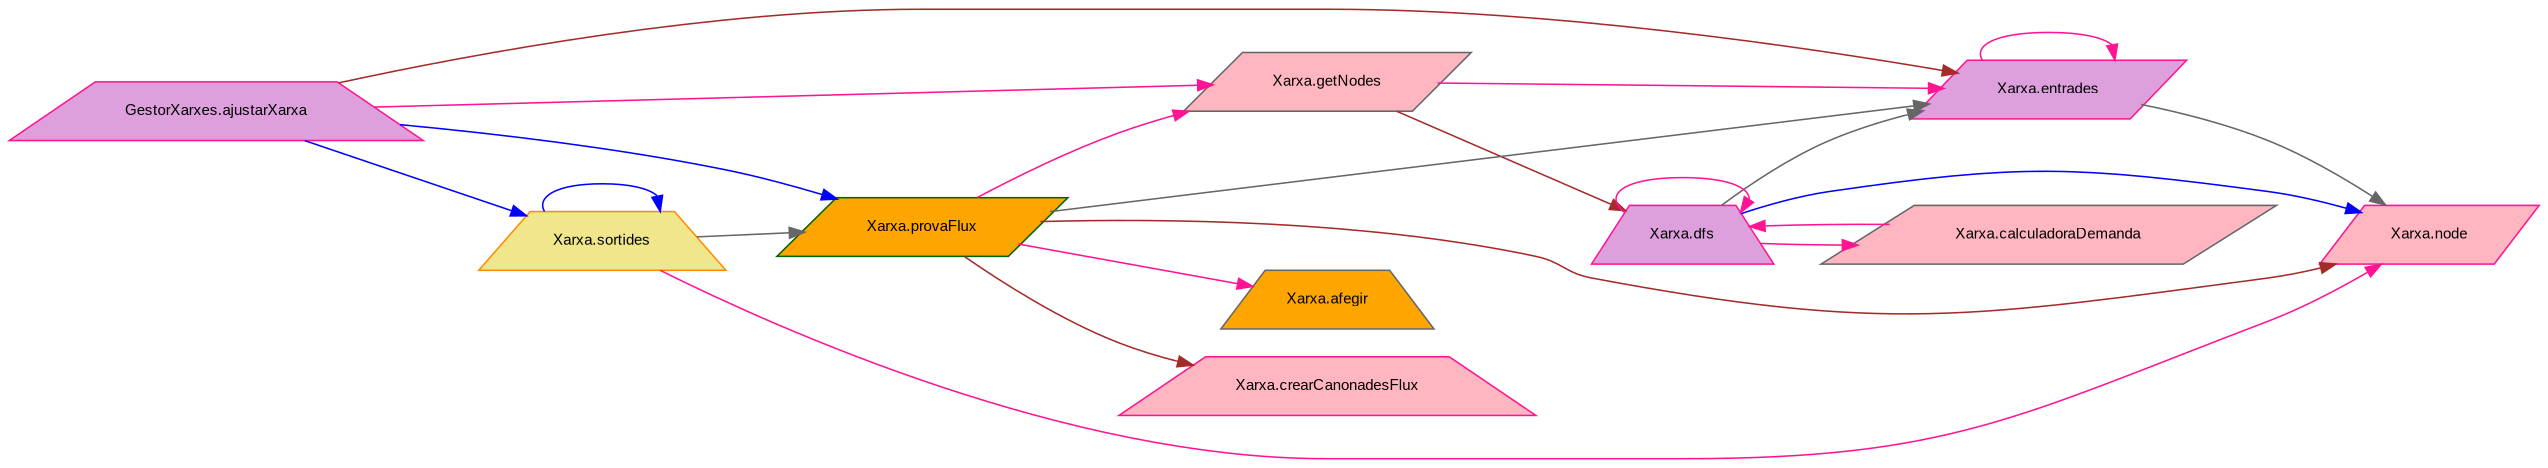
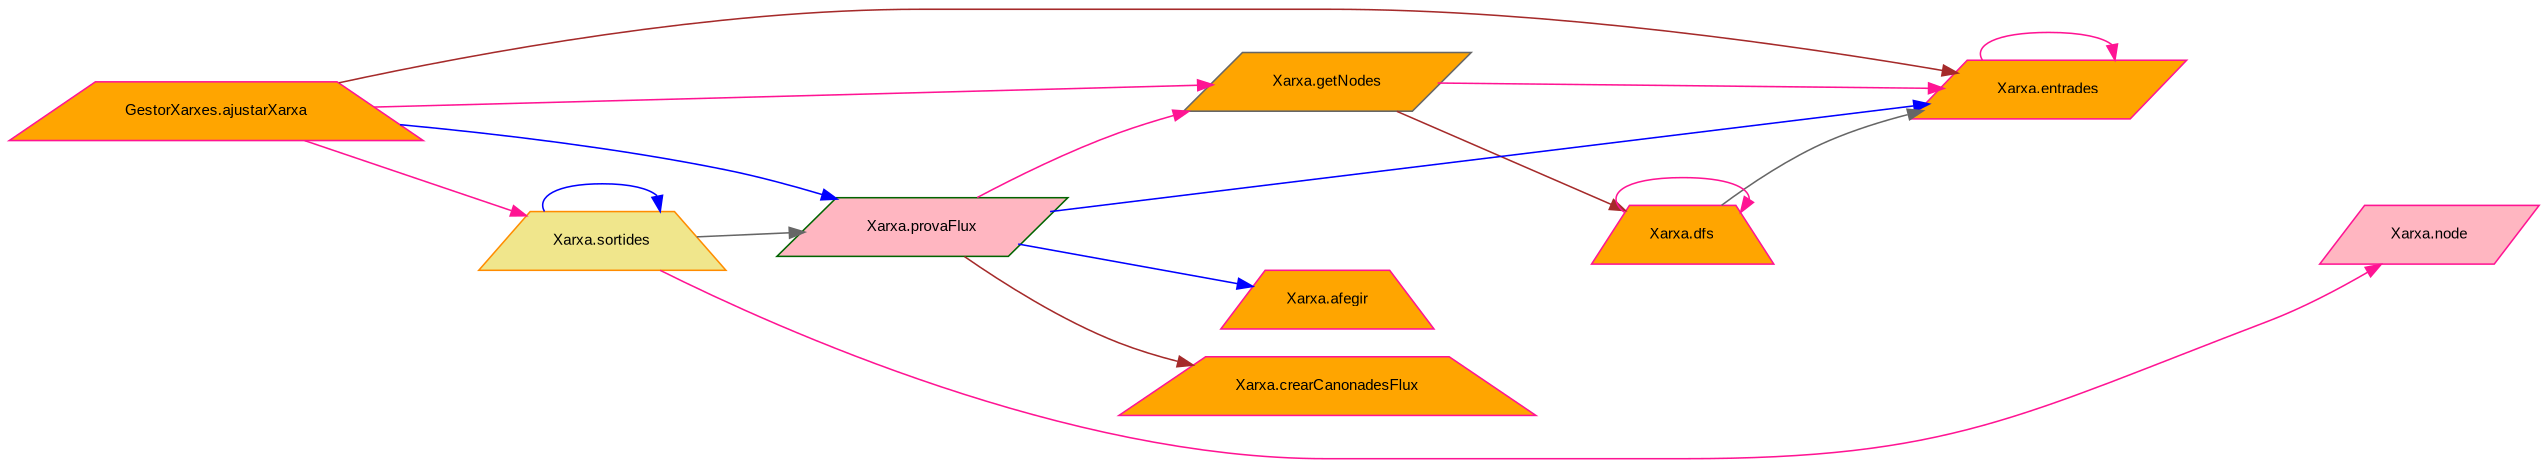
(1327, 82) -> (1327, 82)
(2049, 90) -> (2049, 90)
(216, 111) -> (216, 111)
(2262, 138) -> none
(1482, 159) -> (1482, 159)
(2043, 171) -> none
(408, 176) -> (408, 176)
(922, 227) -> (922, 227)
(1683, 235) -> (1683, 235)
(2049, 235) -> none
(1128, 264) -> (1128, 264)
(1679, 293) -> none
(1327, 300) -> (1327, 300)
(1327, 386) -> (1327, 386)
